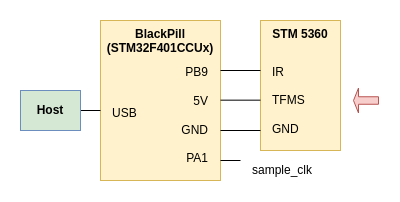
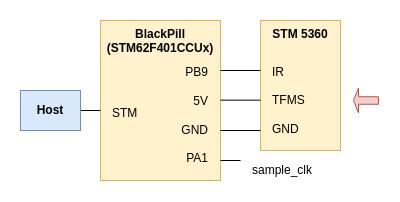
(161, 42) -> (161, 42)
(51, 111) -> (51, 111)
(123, 114) -> (123, 114)
